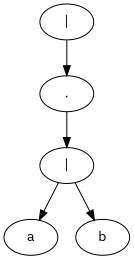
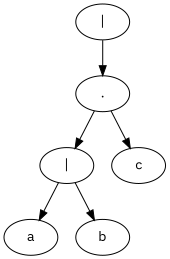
none -> (139, 166)
